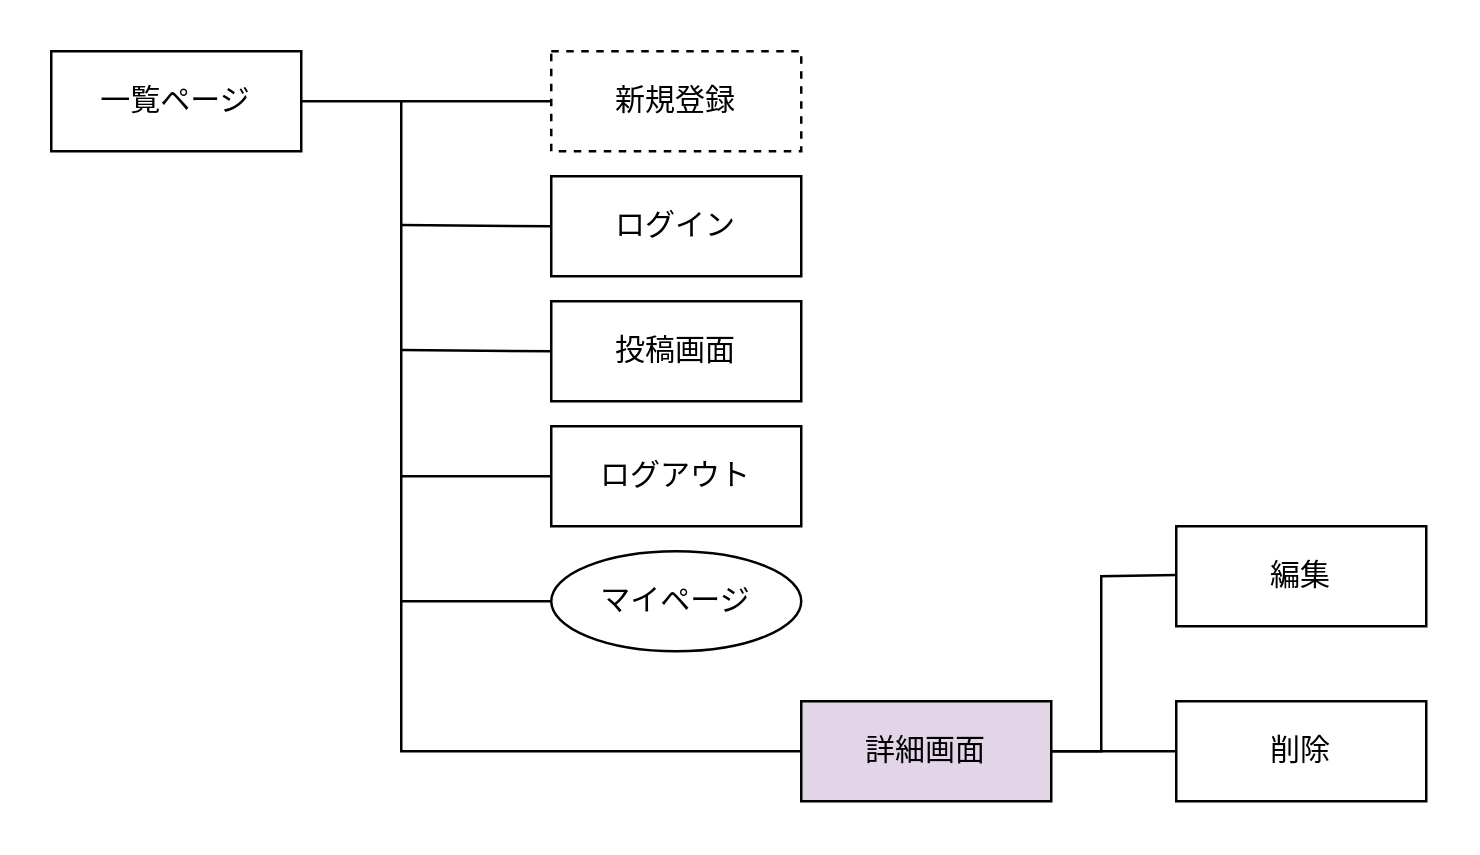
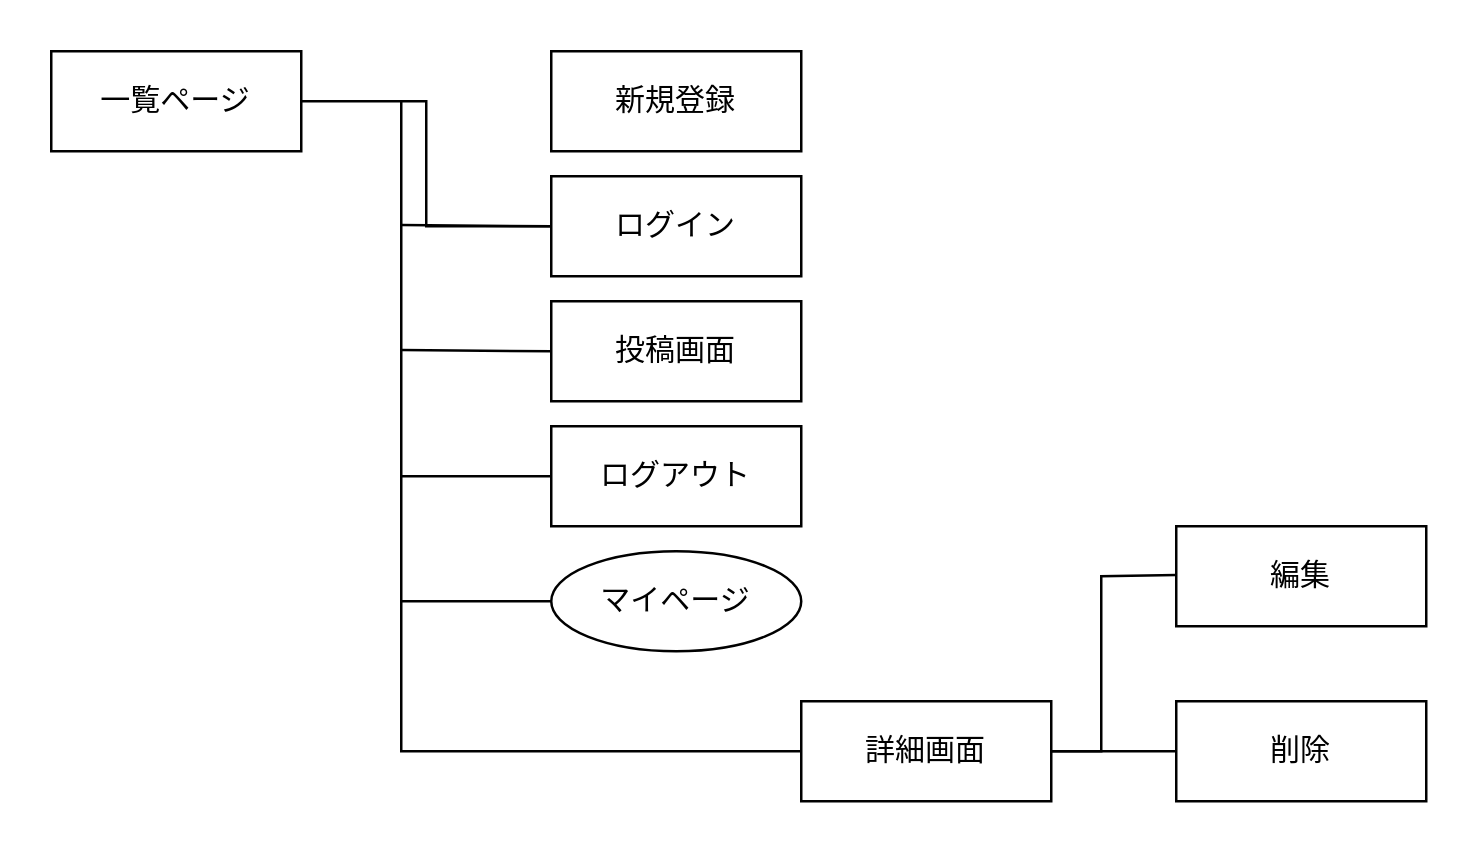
(487, 101) -> (426, 160)
(676, 101) -> (676, 101)
(926, 751) -> (926, 751)
